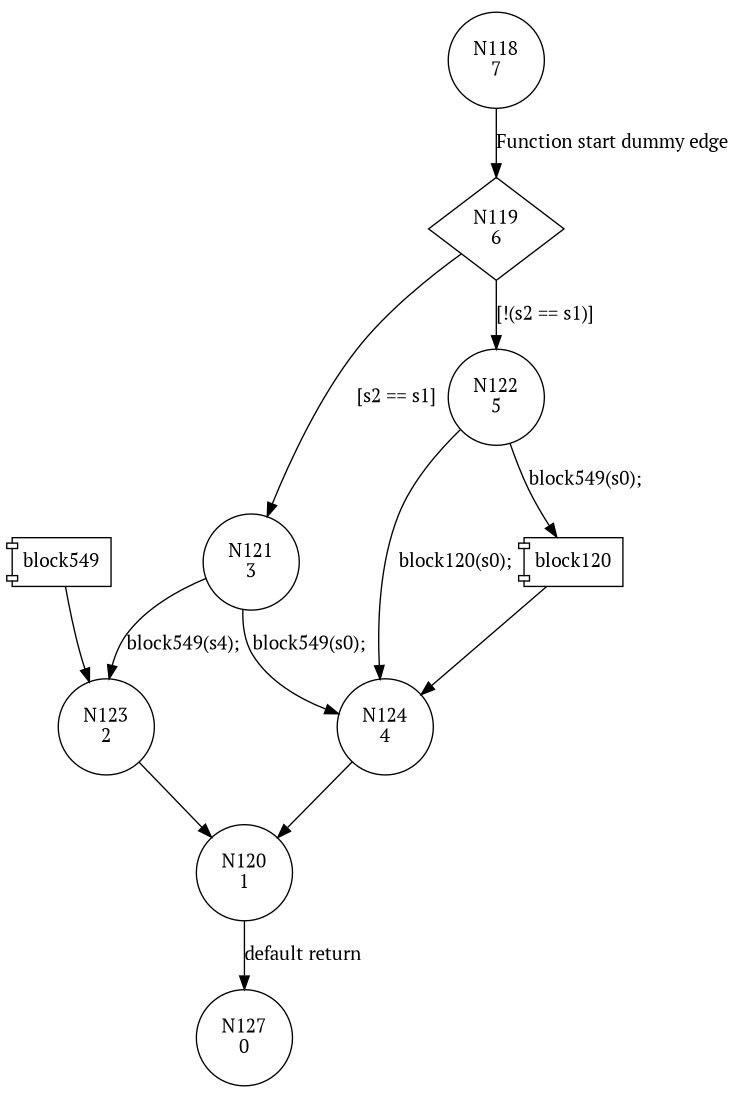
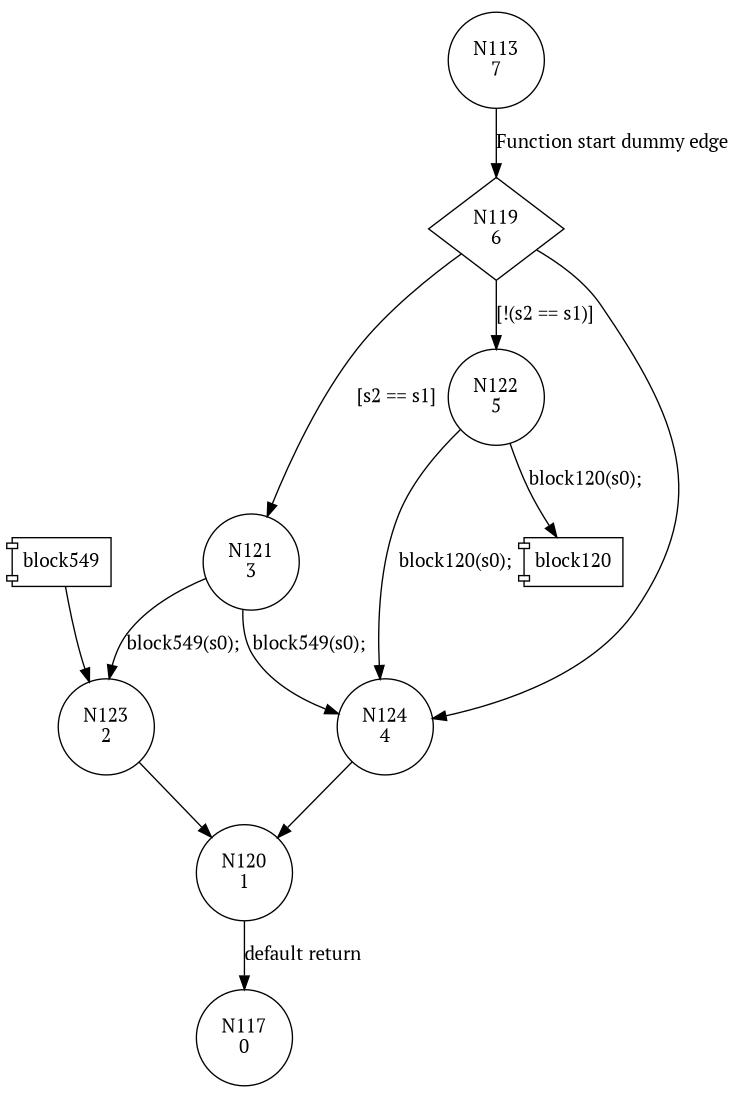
(496, 60) -> (496, 60)
(586, 480) -> (586, 480)
(489, 636) -> (675, 521)
(183, 644) -> (183, 644)
(244, 1038) -> (244, 1038)
